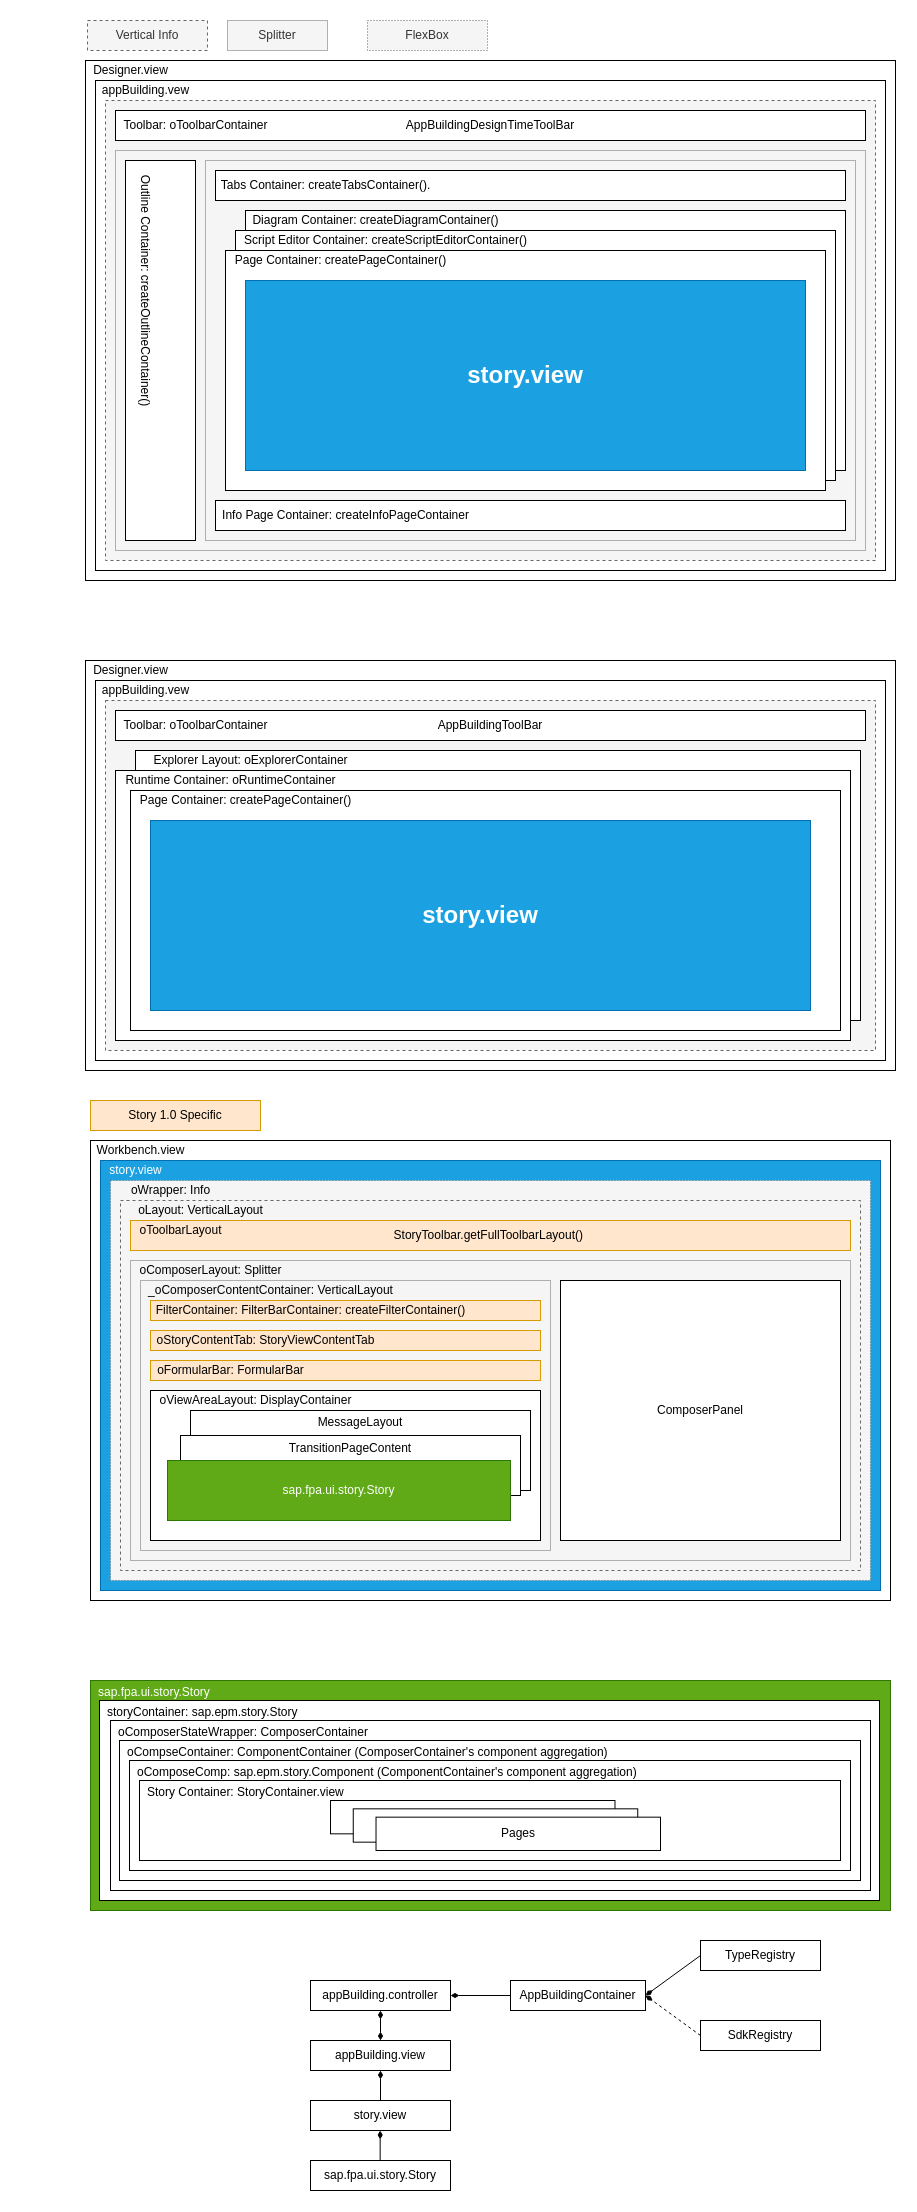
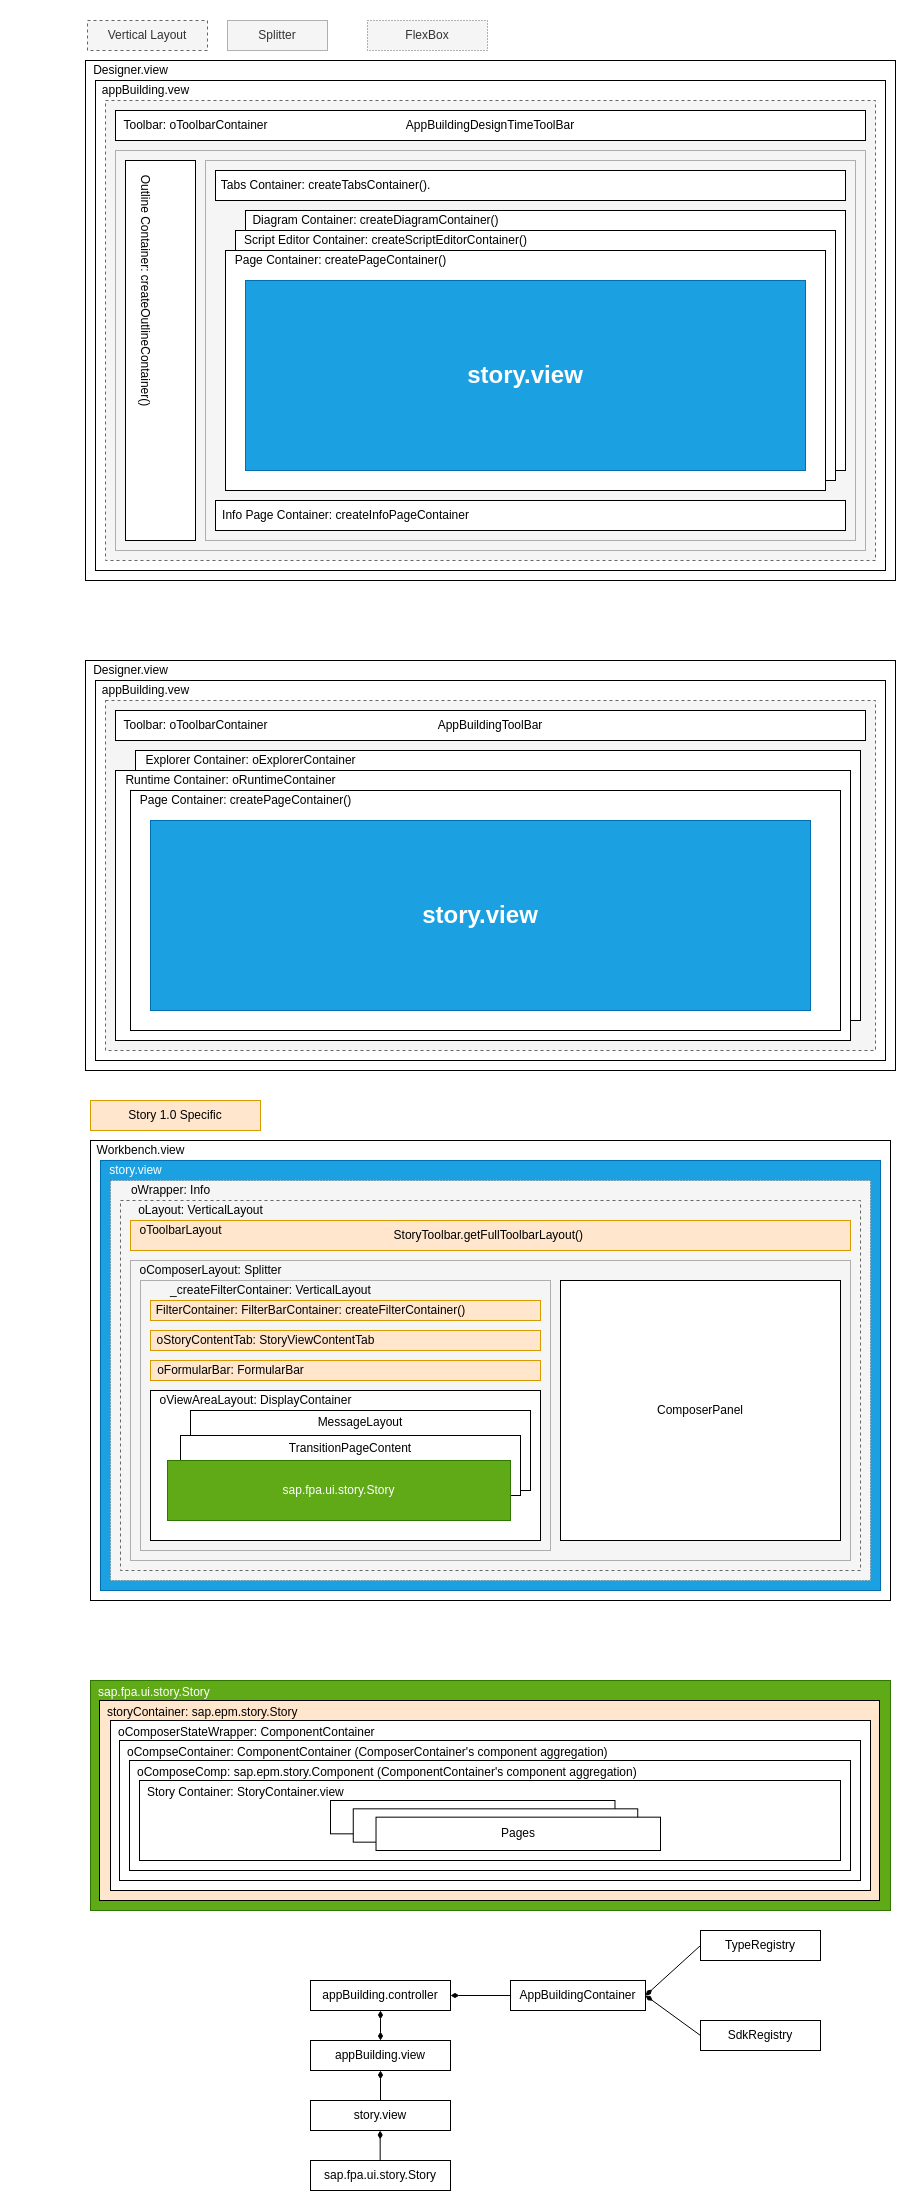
(148, 36) -> (148, 36)
(251, 761) -> (251, 761)
(271, 1291) -> (271, 1291)
(216, 1713) -> (216, 1713)
(248, 1733) -> (252, 1733)
(761, 1956) -> (761, 1946)
(675, 2017) -> (675, 2017)
